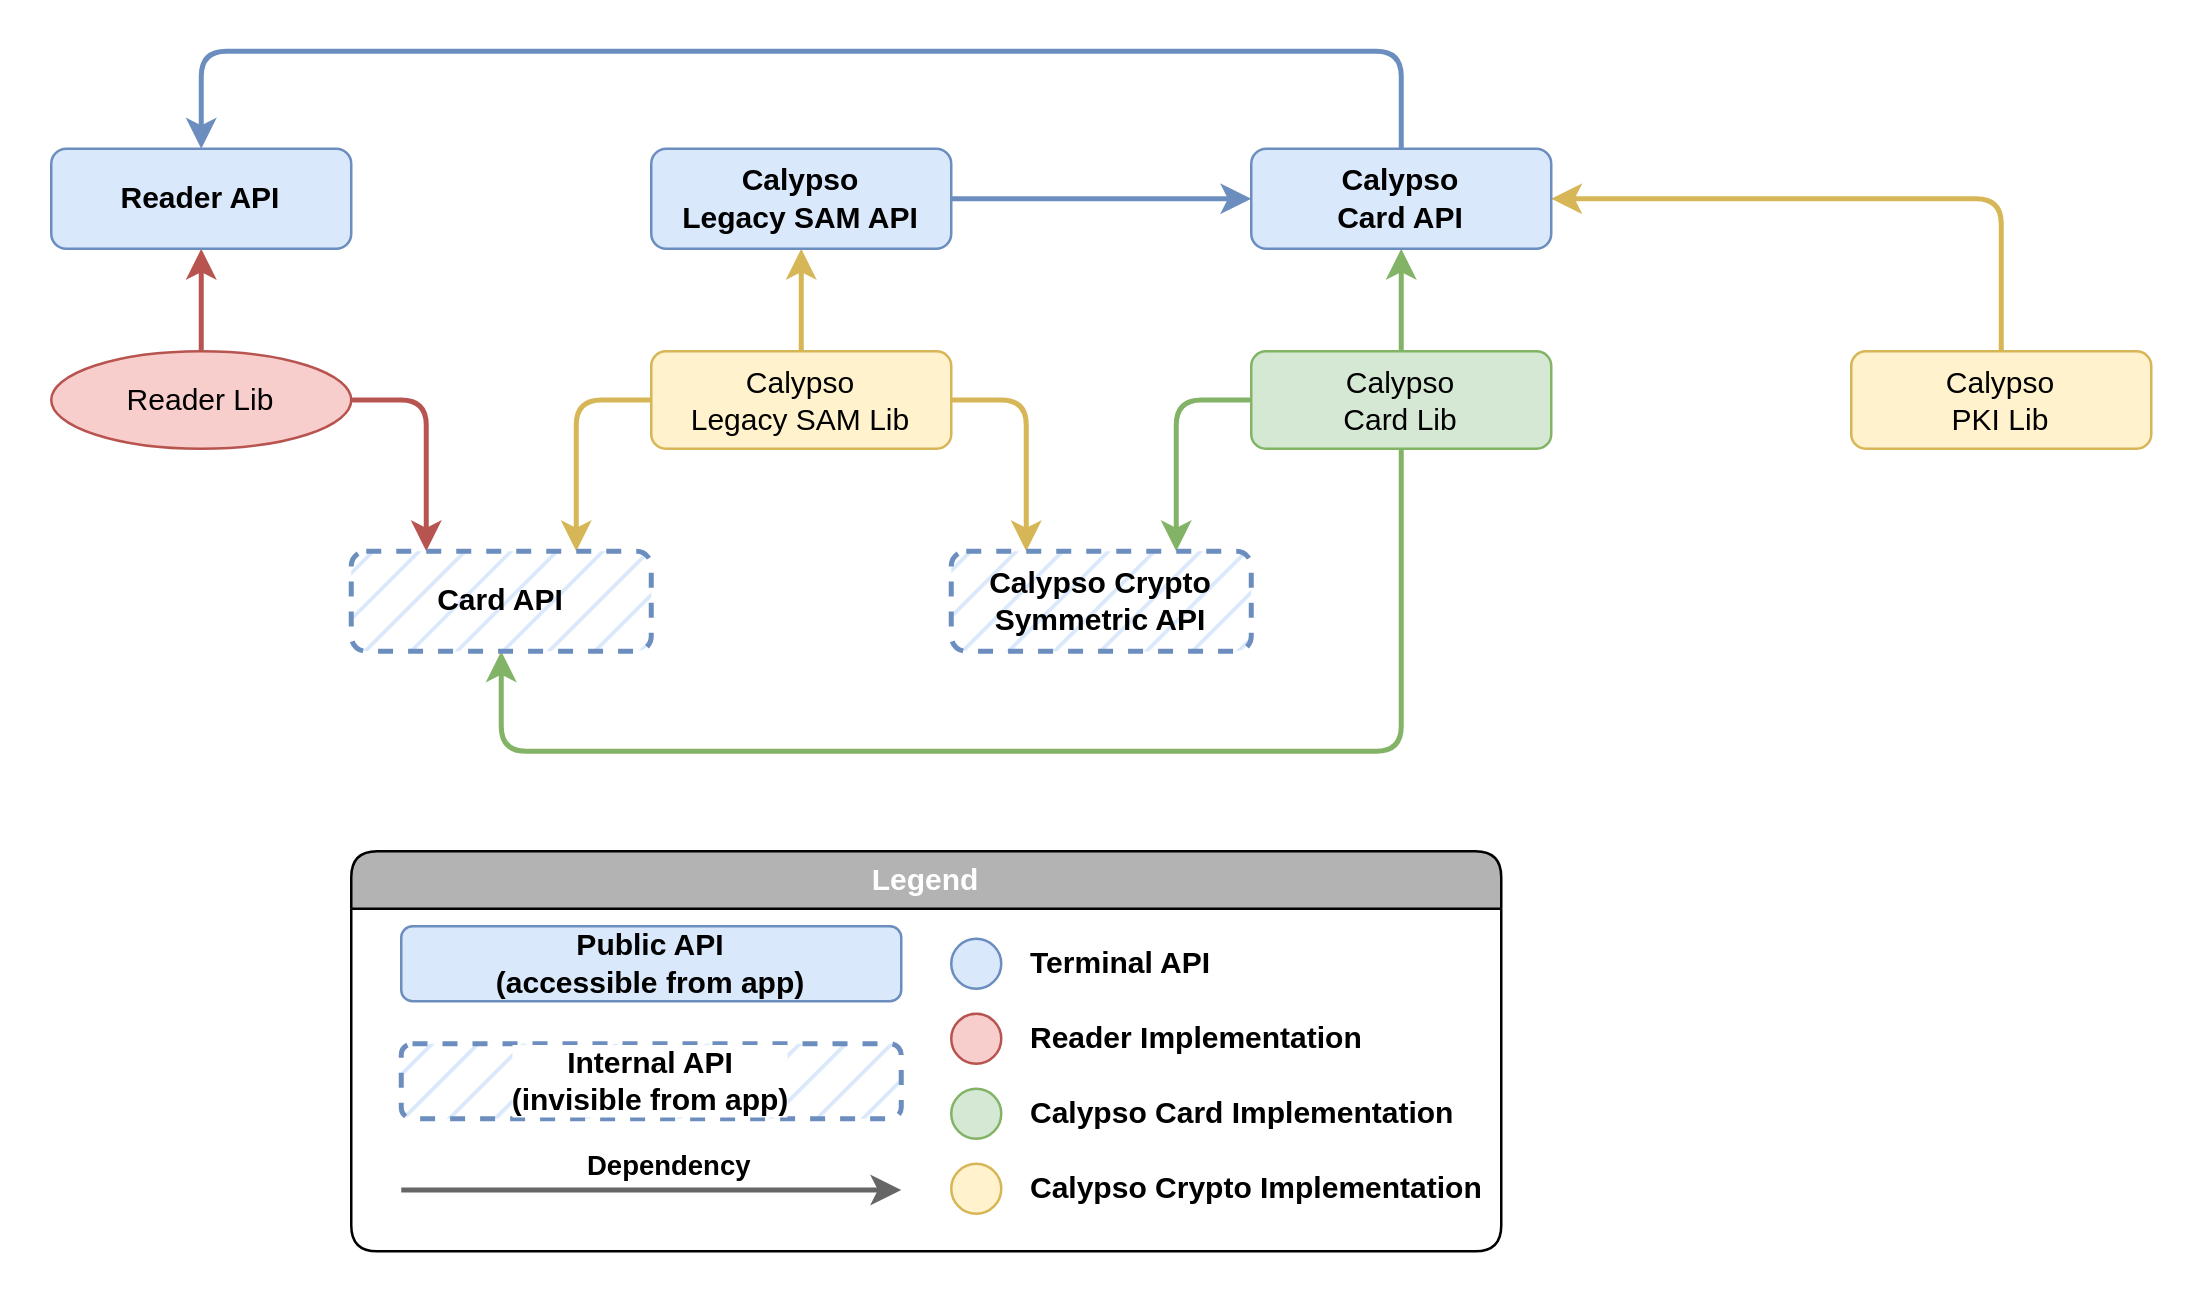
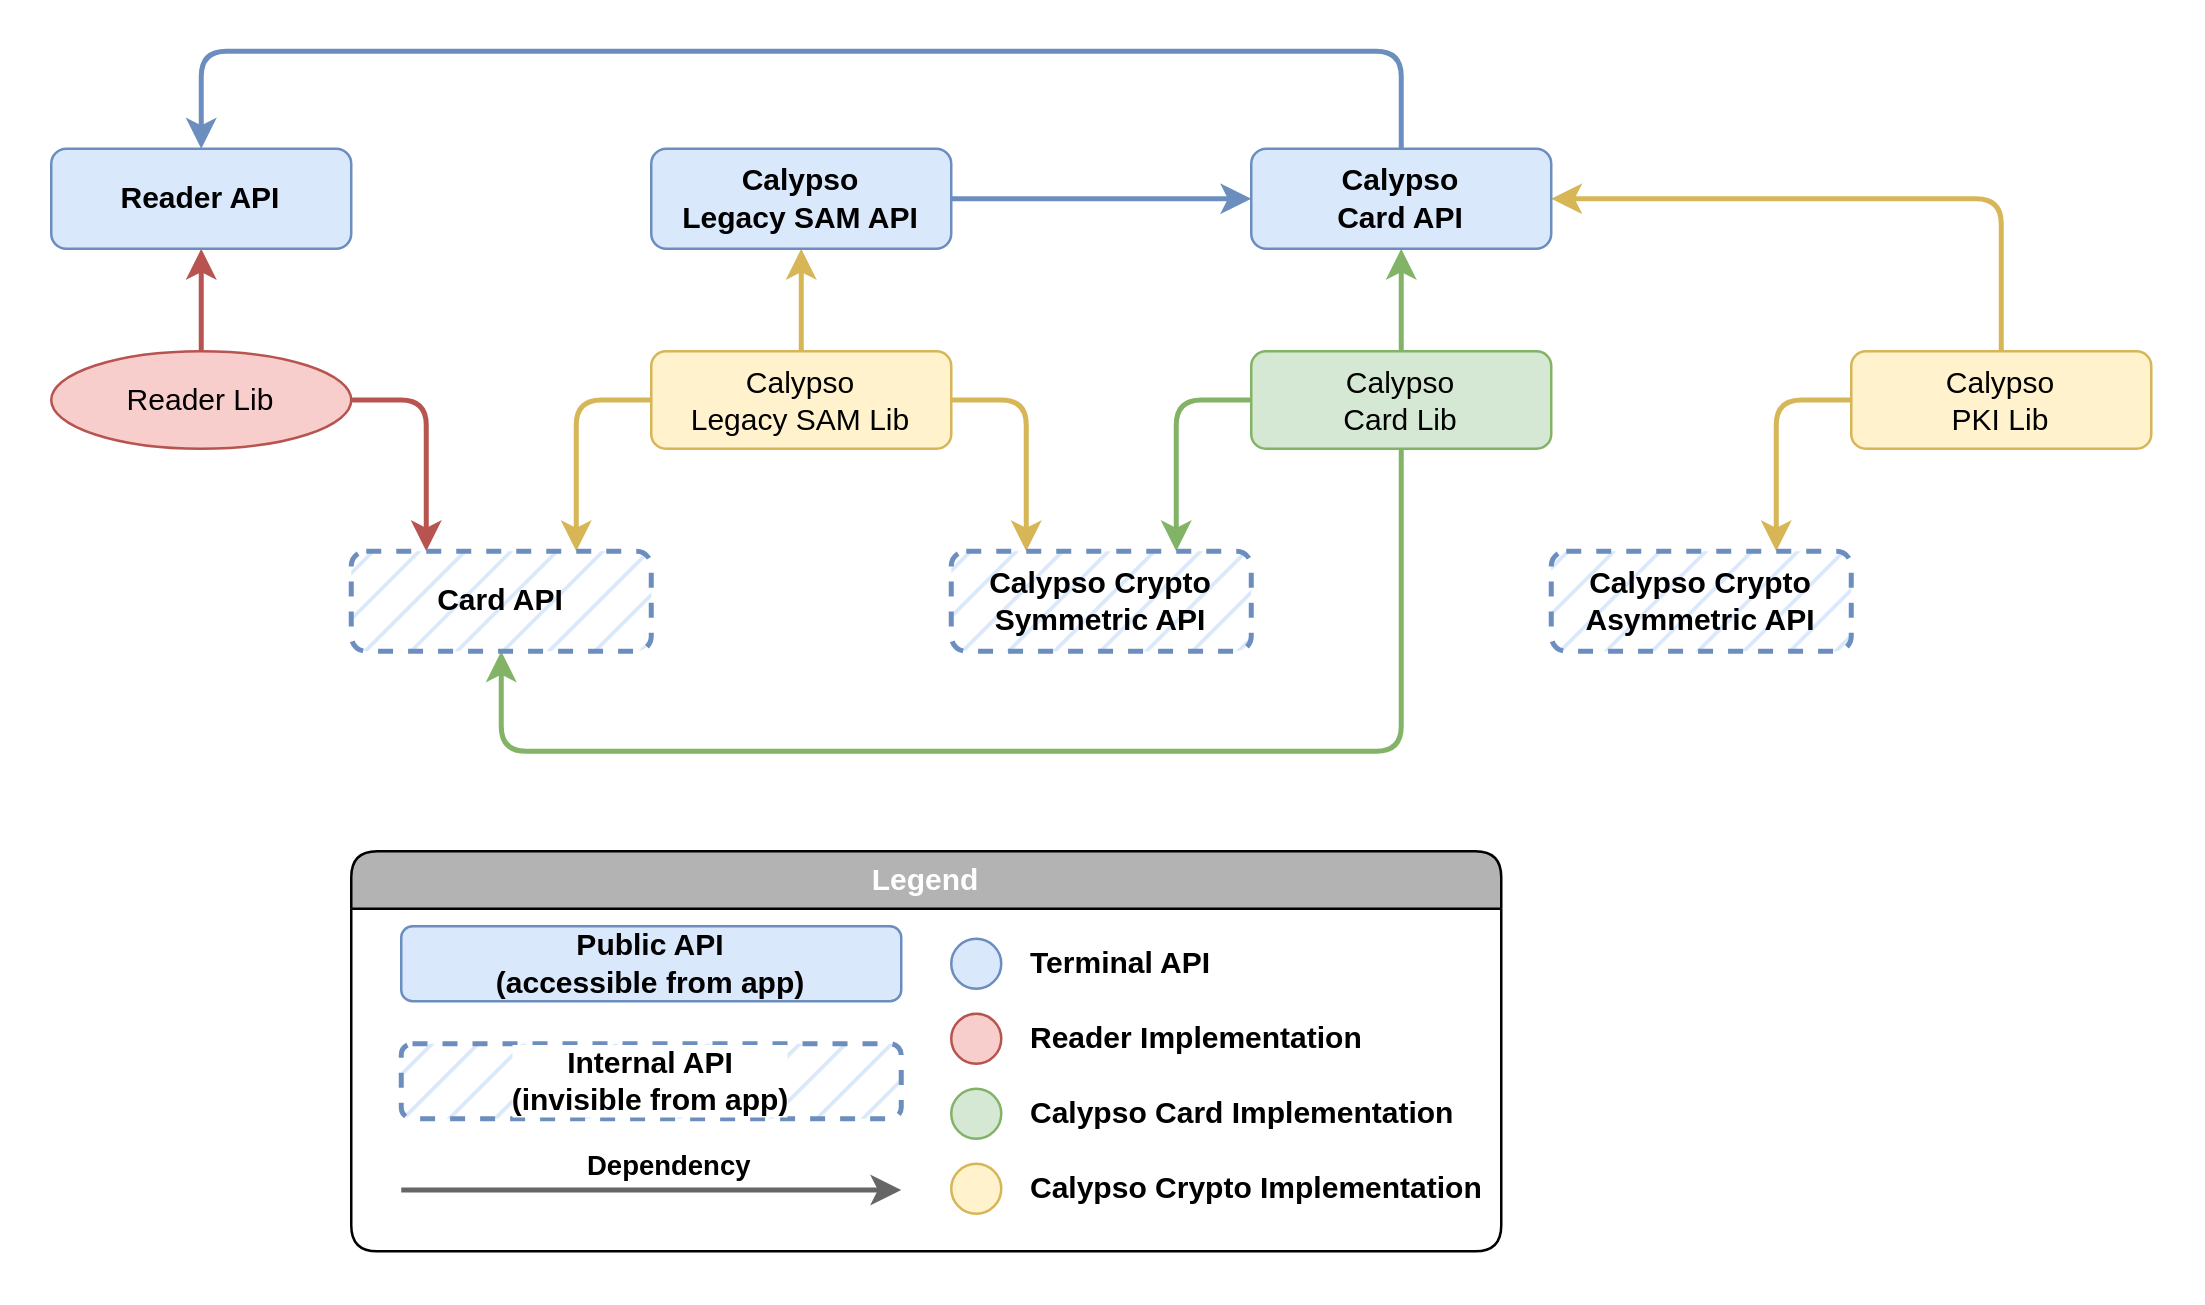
none -> (1776, 435)
none -> (1701, 601)
